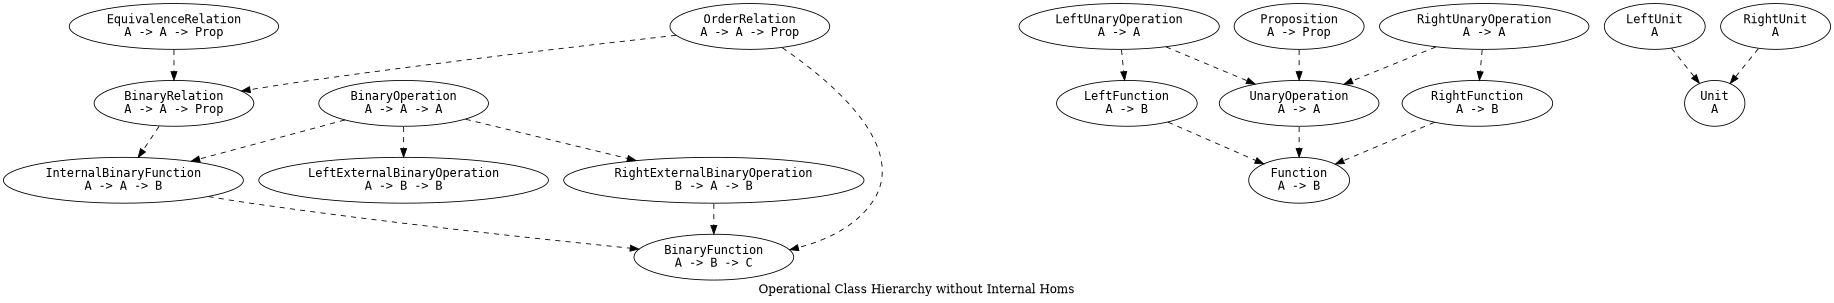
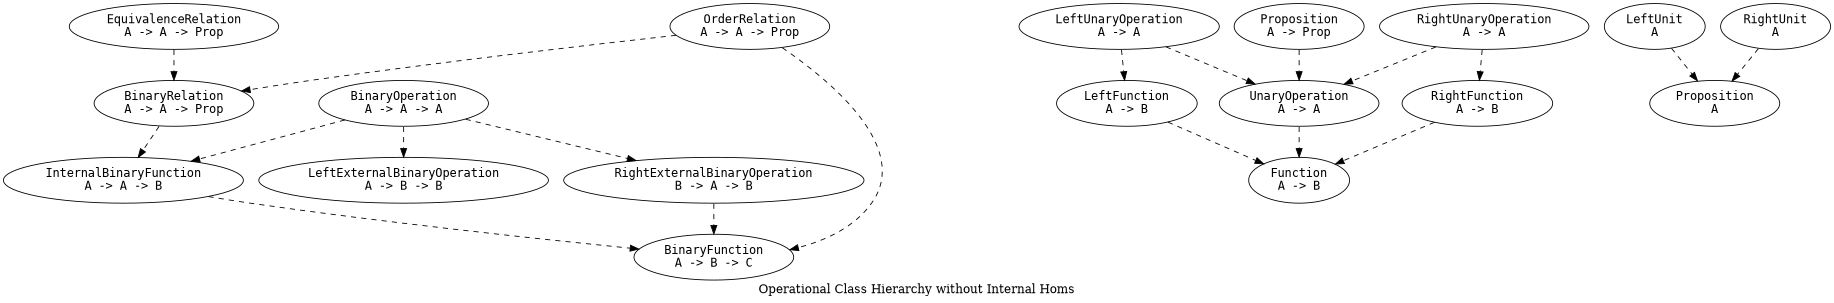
(1715, 103) -> (1715, 103)
